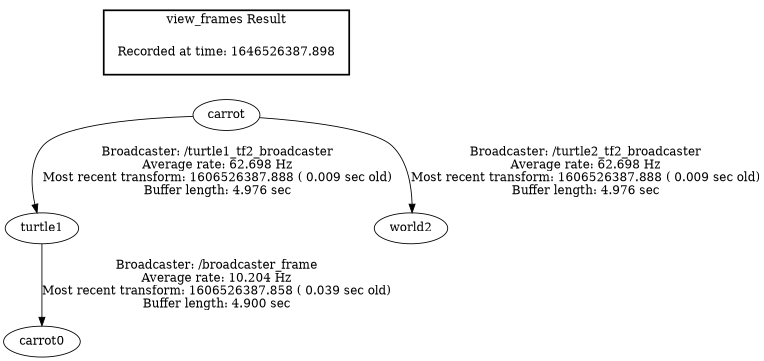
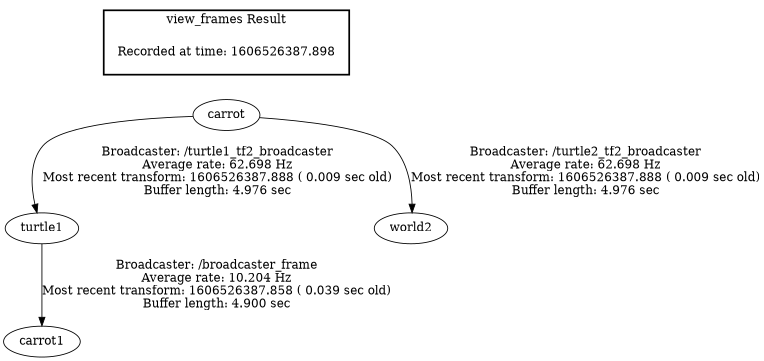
(226, 52) -> (226, 52)
(42, 342) -> (42, 342)
